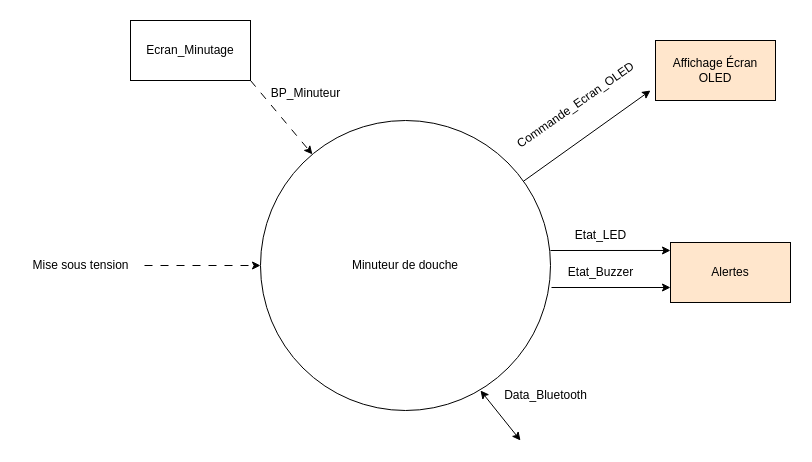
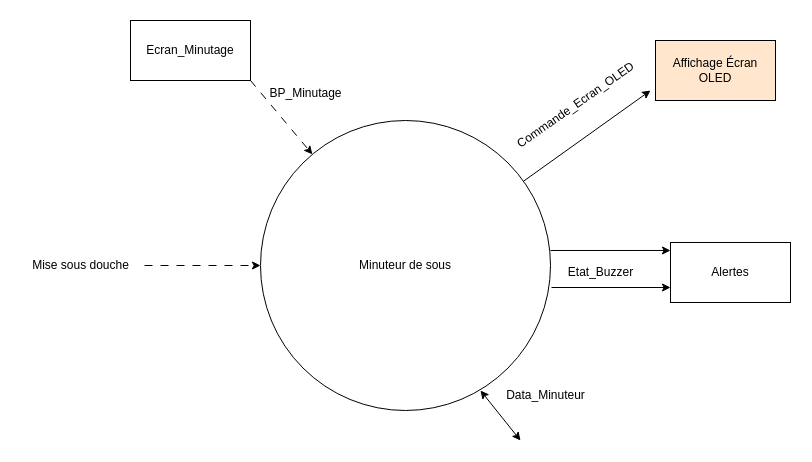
(306, 94) -> (306, 94)
(601, 236) -> none
(81, 266) -> (81, 266)
(406, 266) -> (406, 266)
(731, 273) -> (731, 273)
(546, 396) -> (546, 396)
